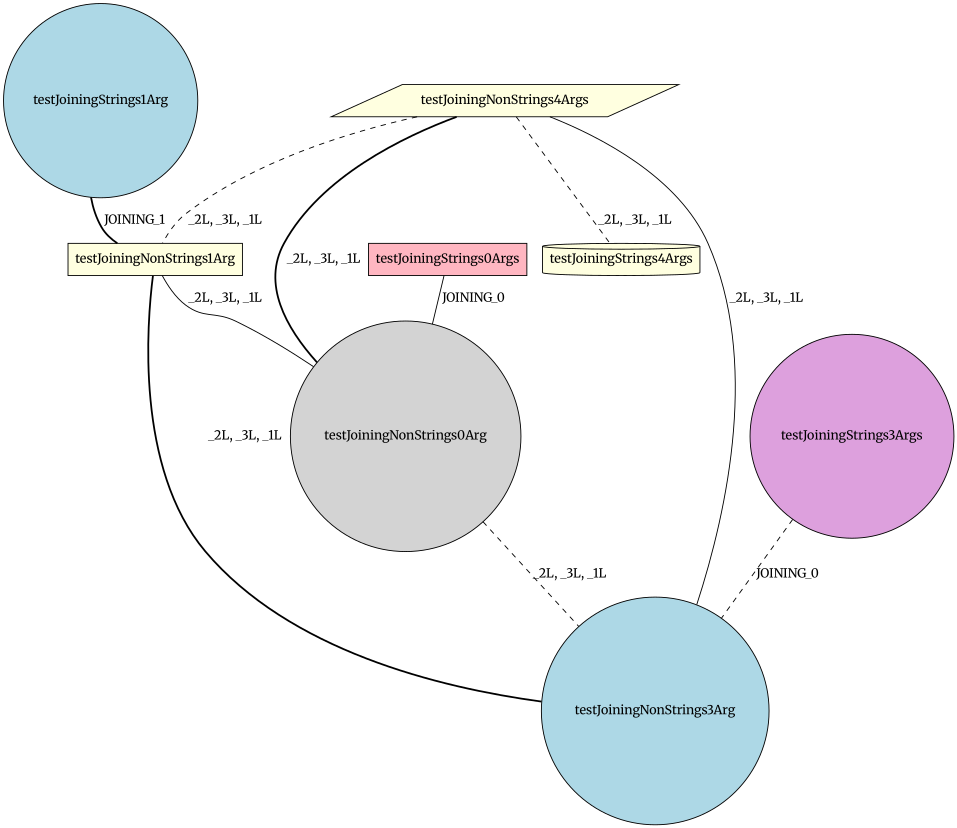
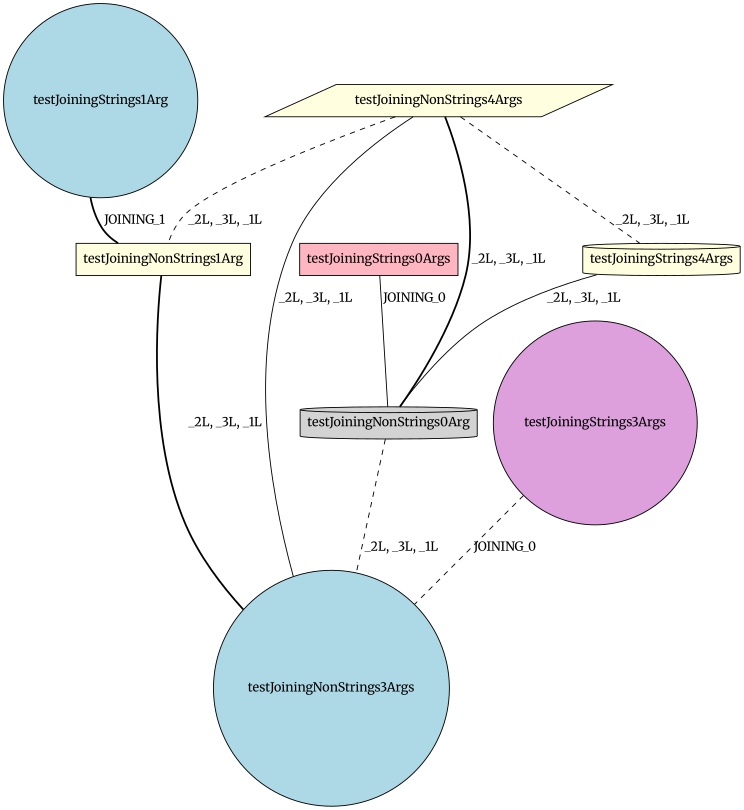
(235, 321) -> (485, 321)
(406, 436) -> (389, 423)
(655, 711) -> (331, 688)
